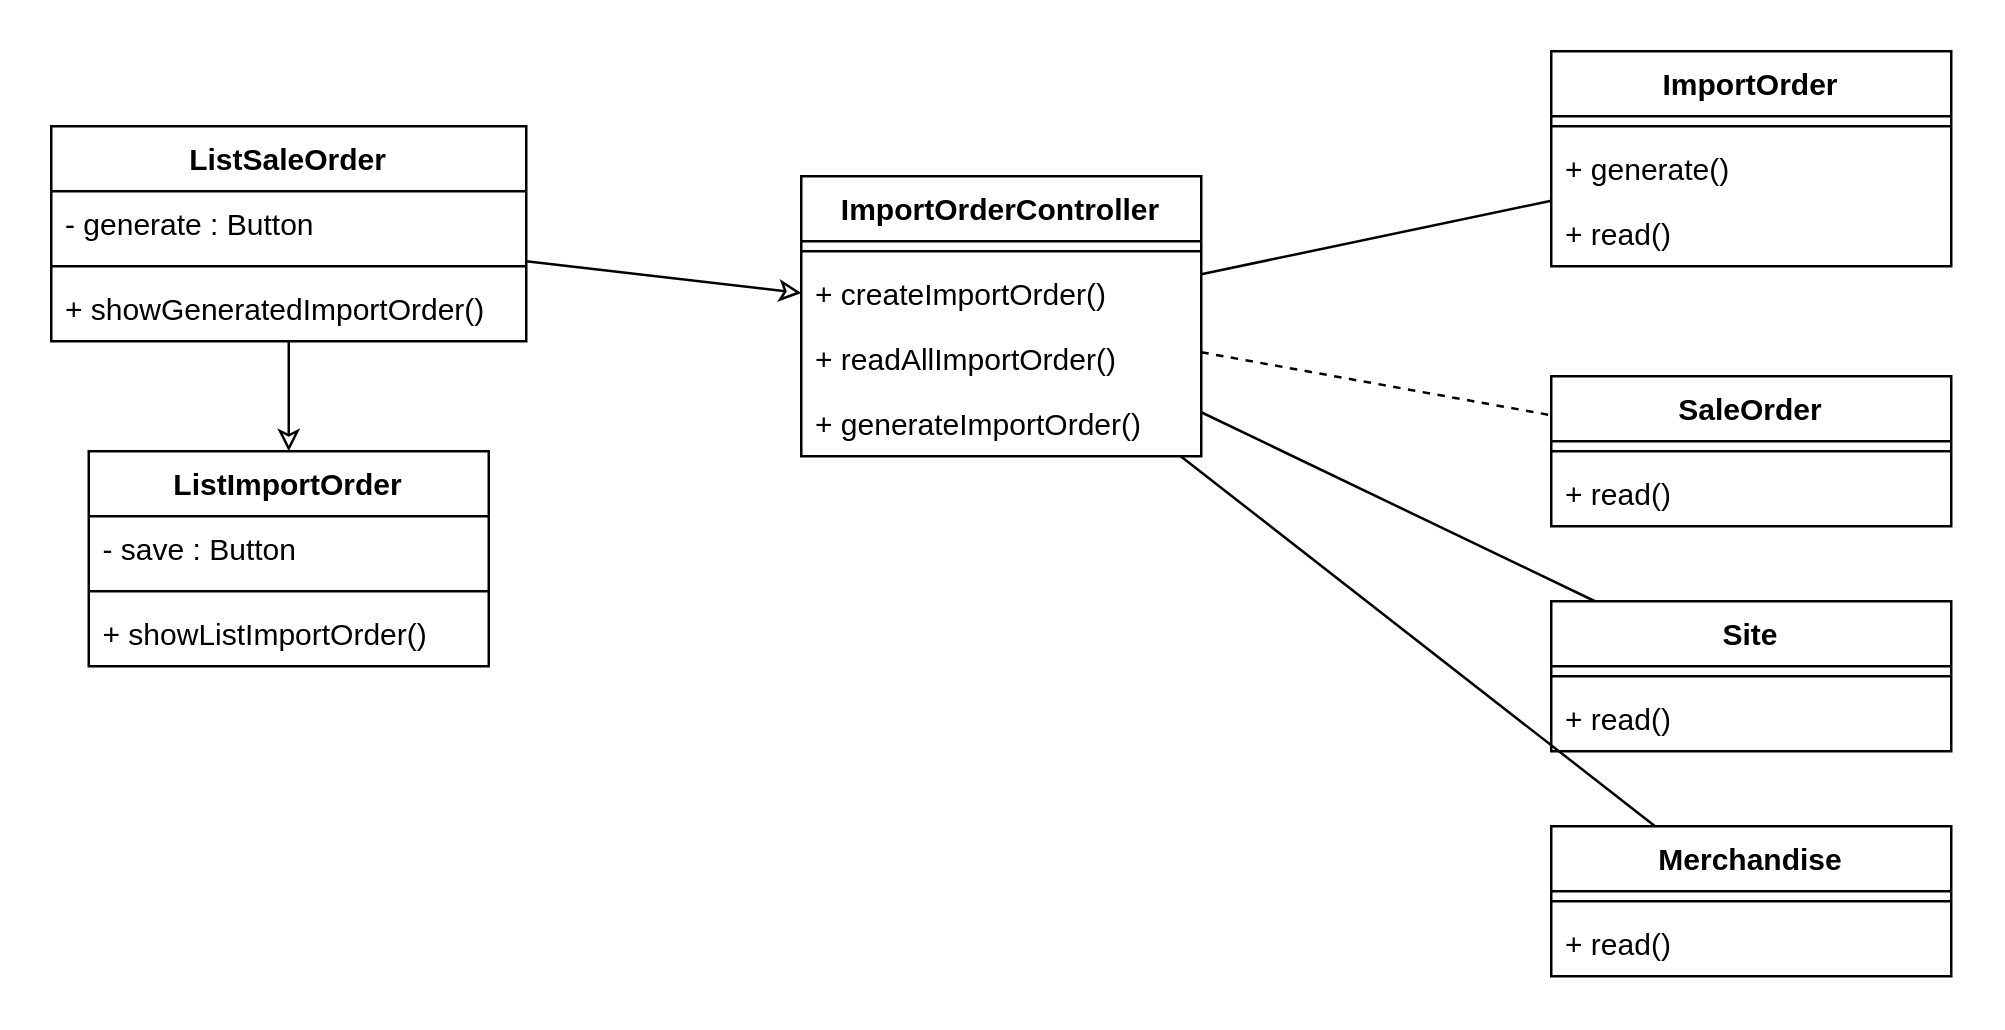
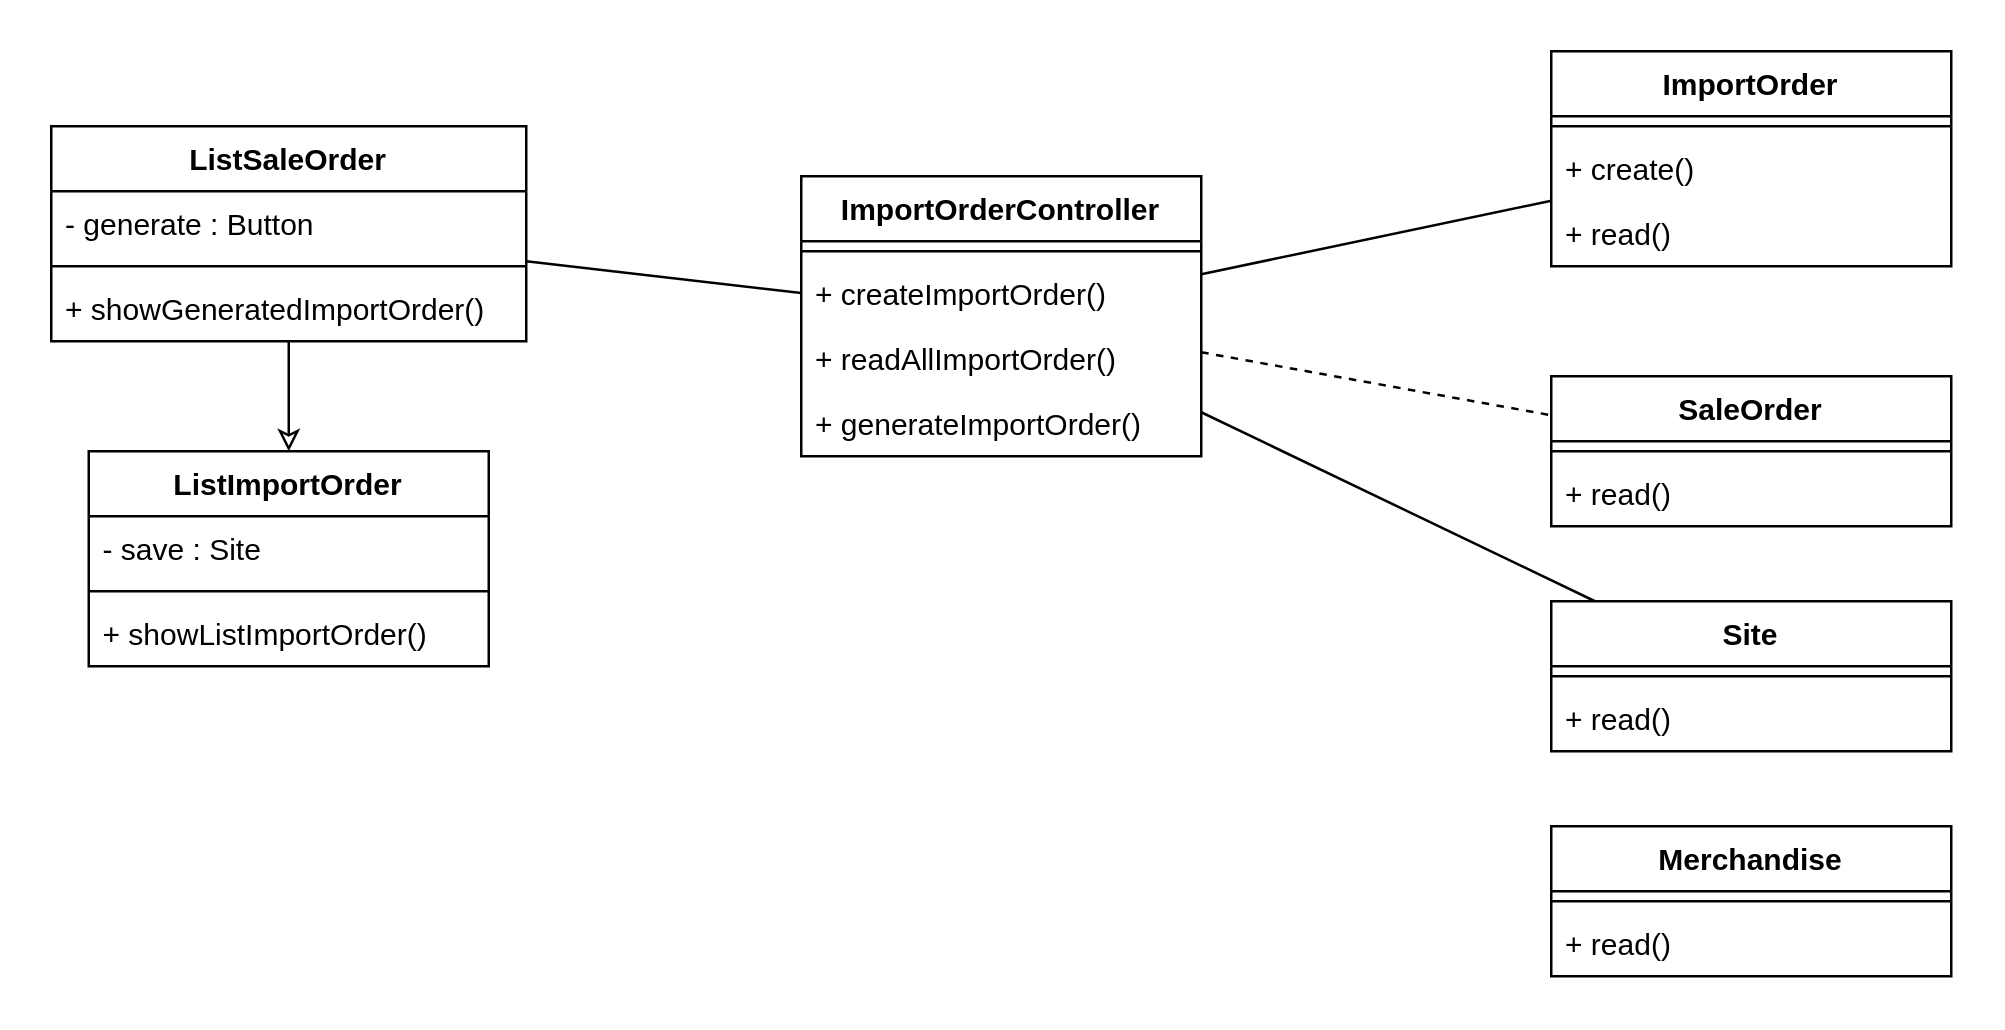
(1662, 170) -> (1645, 170)
(782, 291) -> (788, 292)
(213, 550) -> (192, 550)
(1366, 601) -> none
